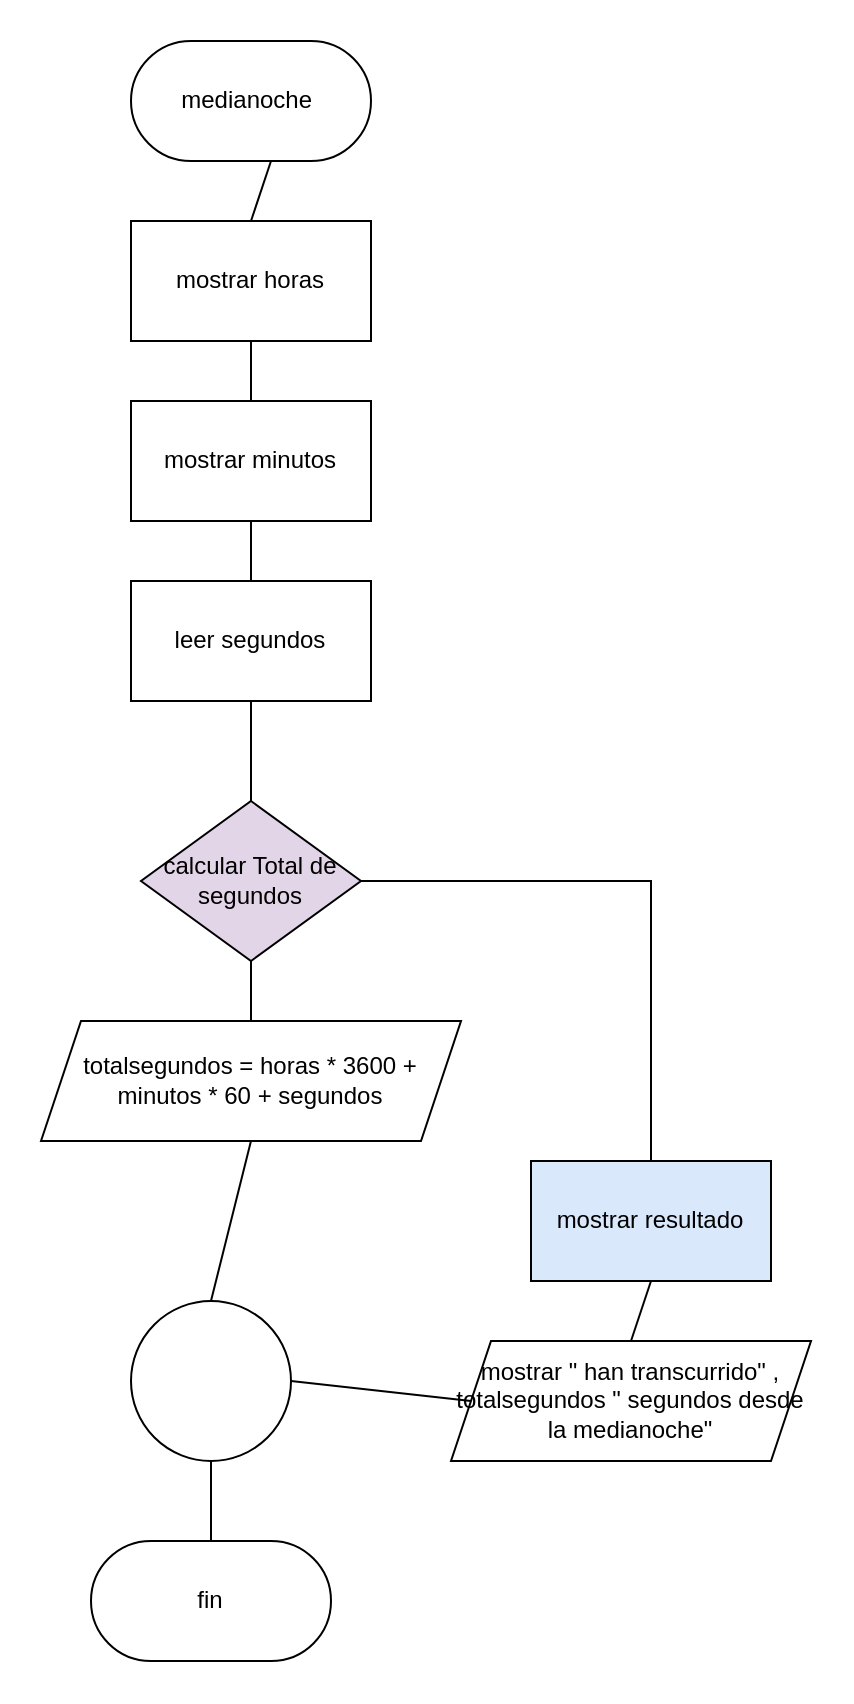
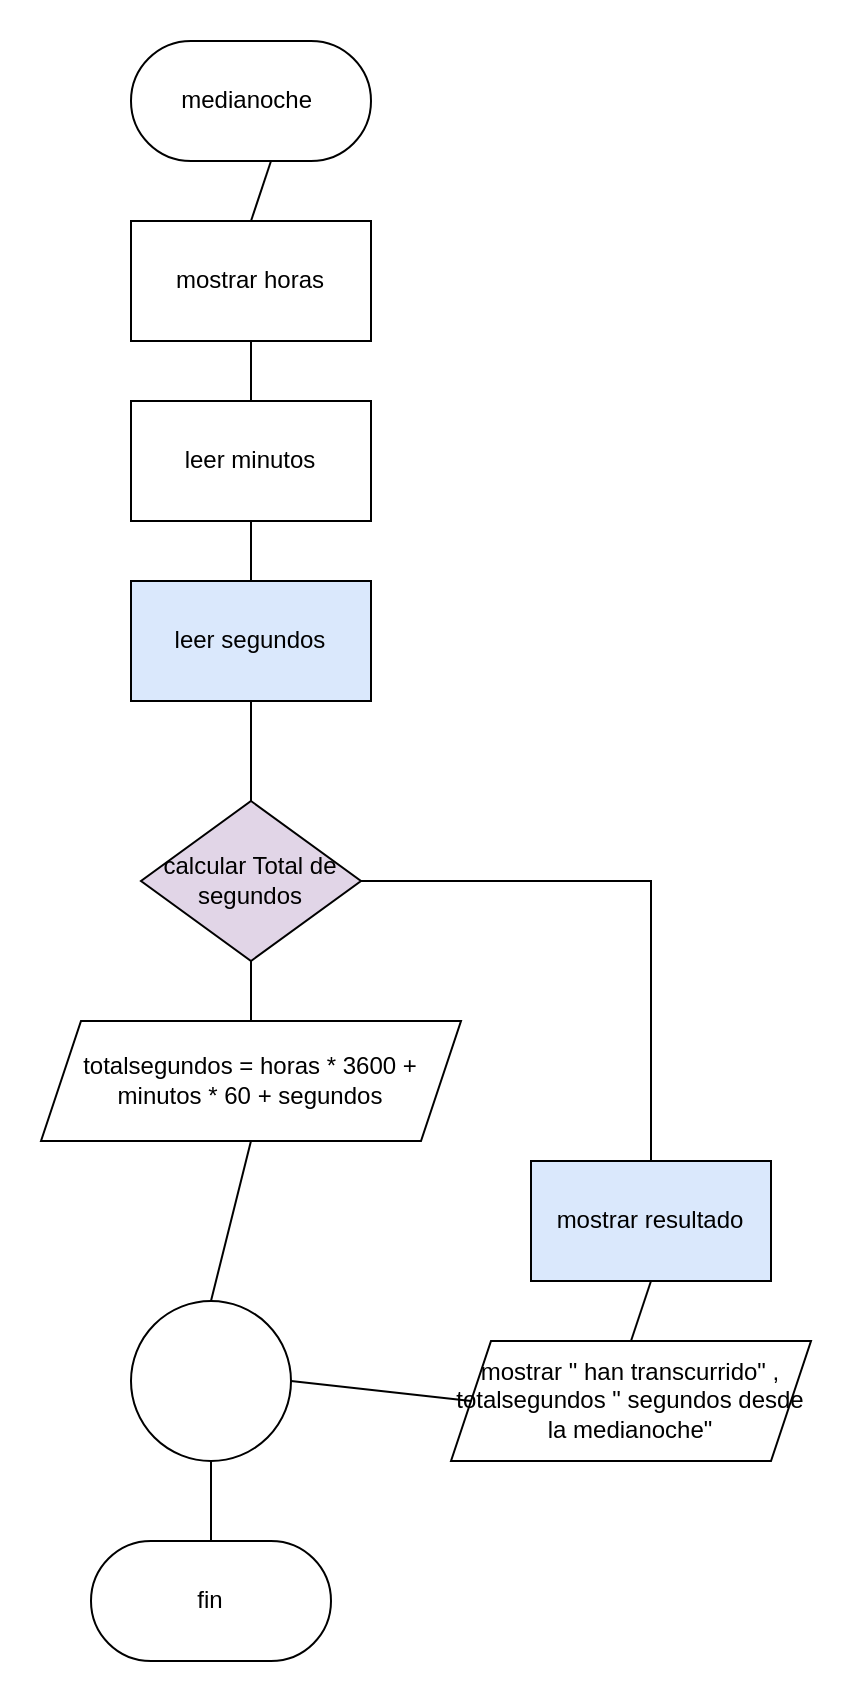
(251, 461) -> (251, 461)
(251, 641) -> (251, 641)
